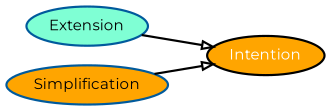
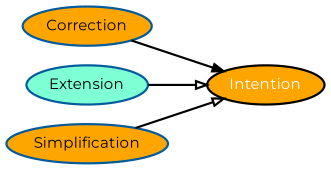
none -> (87, 26)
